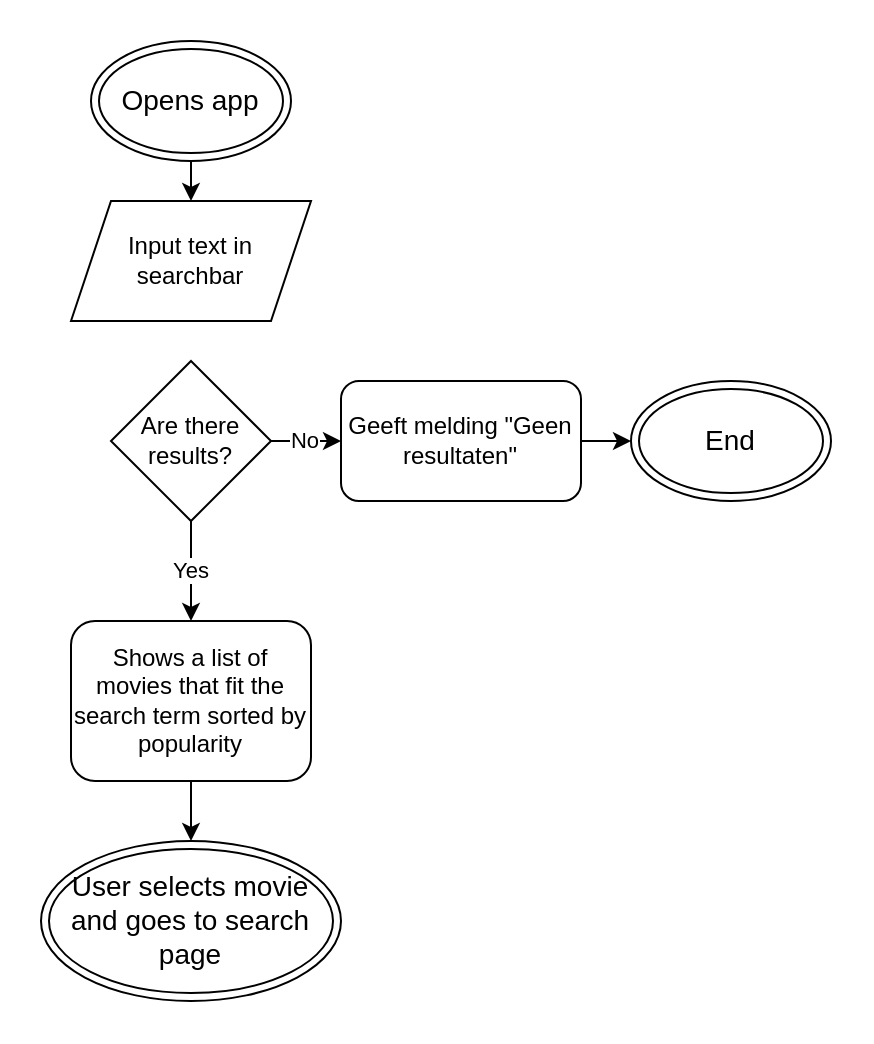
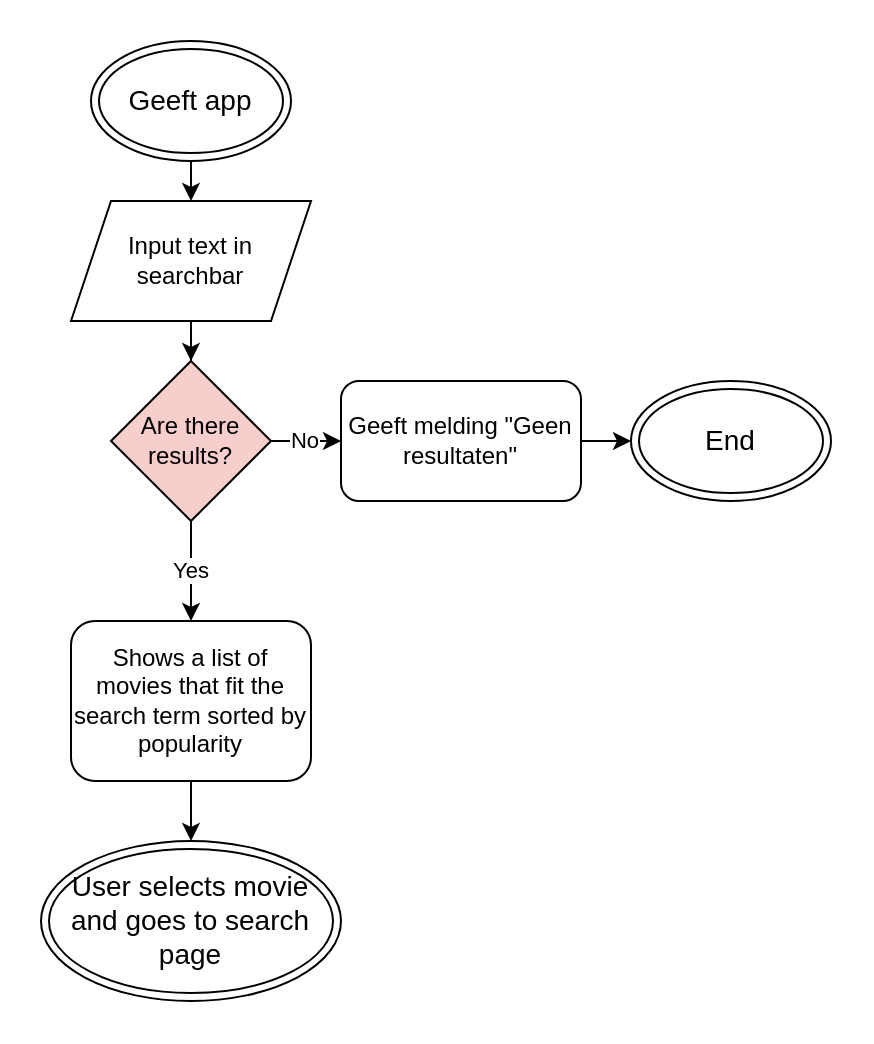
(191, 101) -> (191, 101)
none -> (191, 348)
(191, 441) -> (191, 441)
